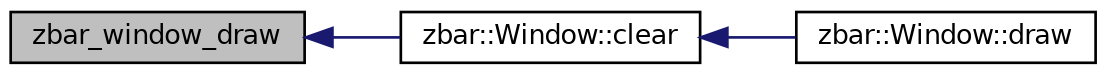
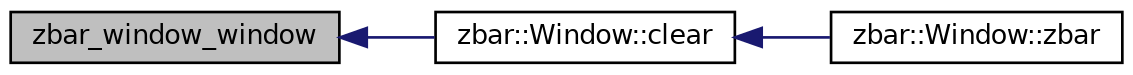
(158, 37) -> (175, 37)
(946, 37) -> (977, 37)
